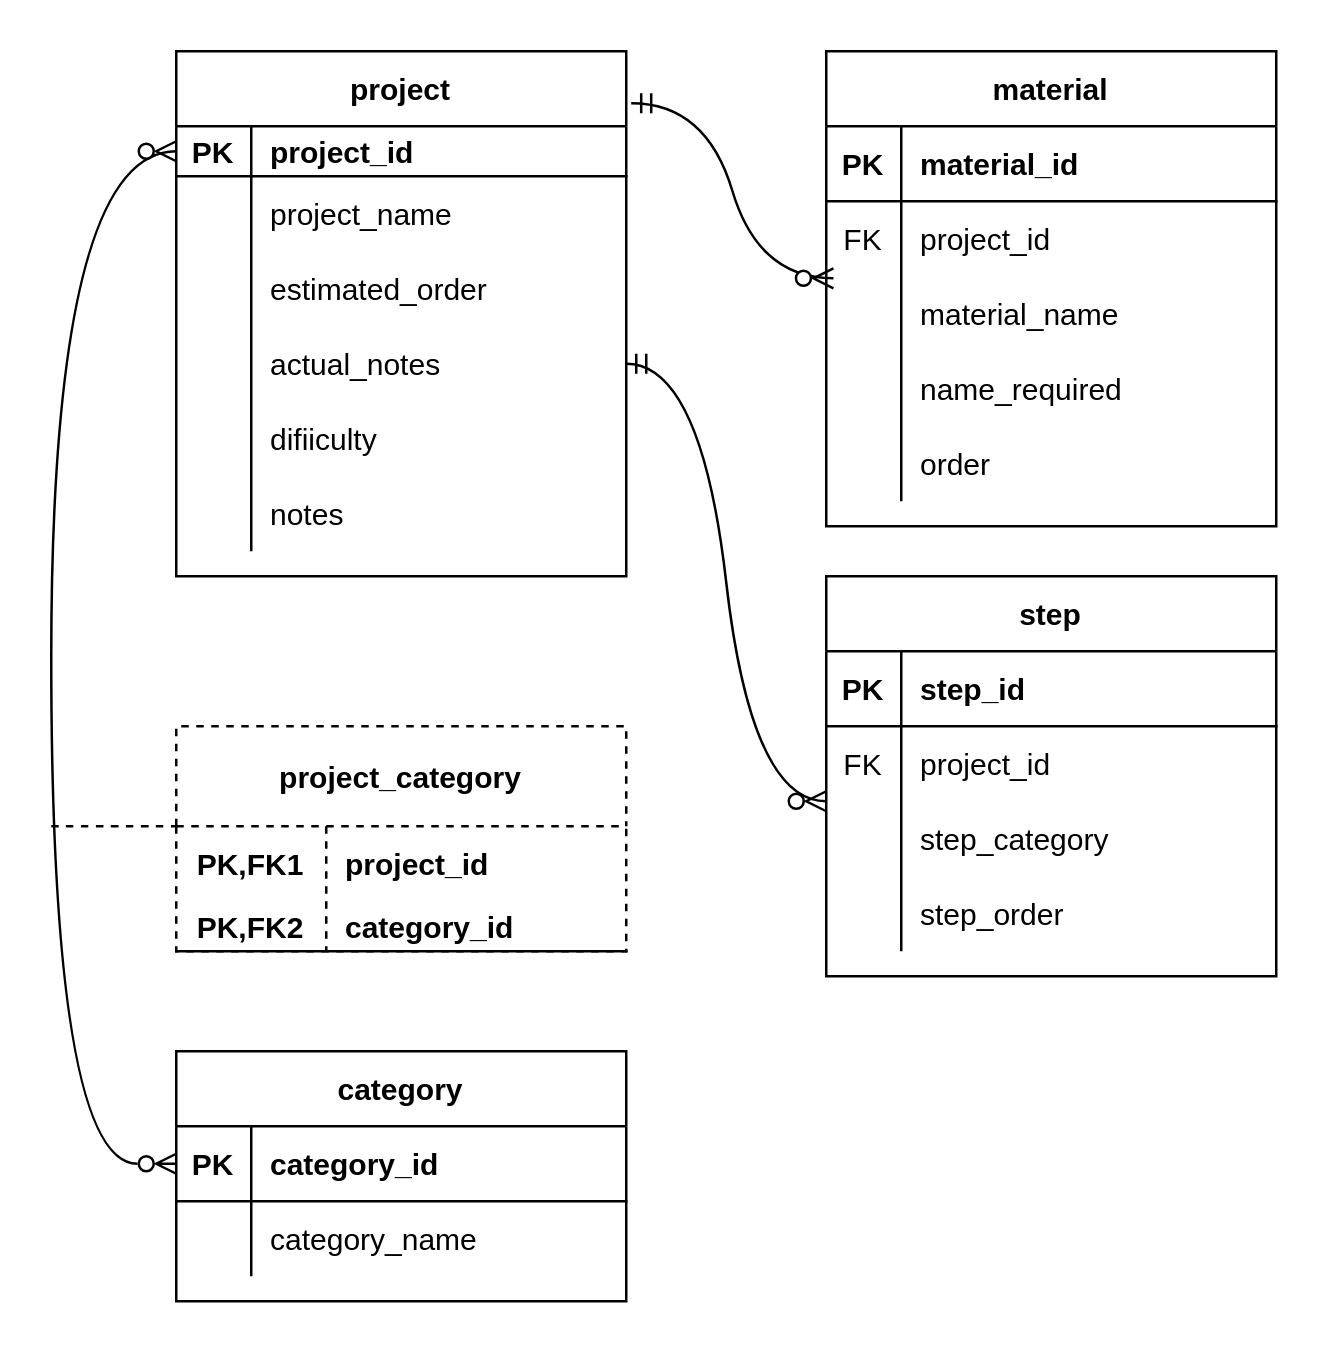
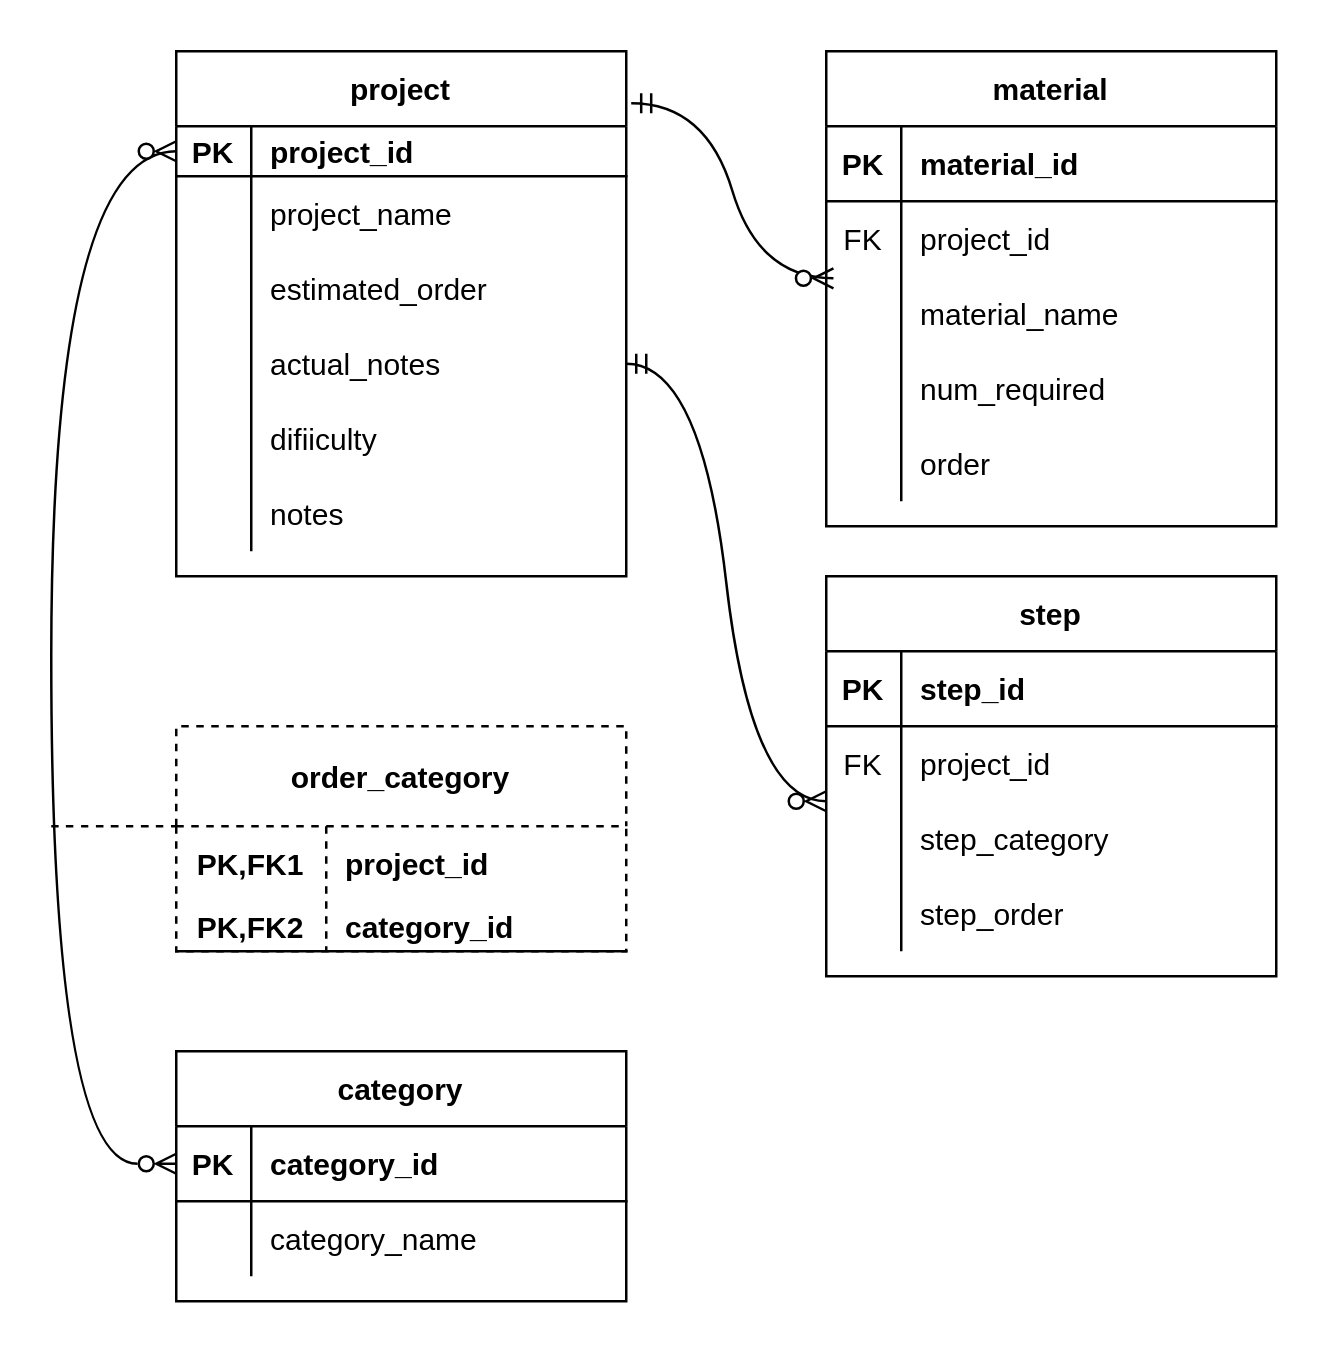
(1025, 390) -> (1017, 390)
(400, 778) -> (400, 778)
